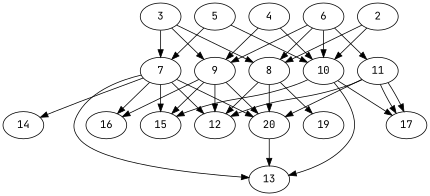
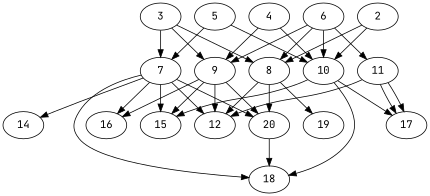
(325, 97) -> none
(269, 179) -> (269, 179)
